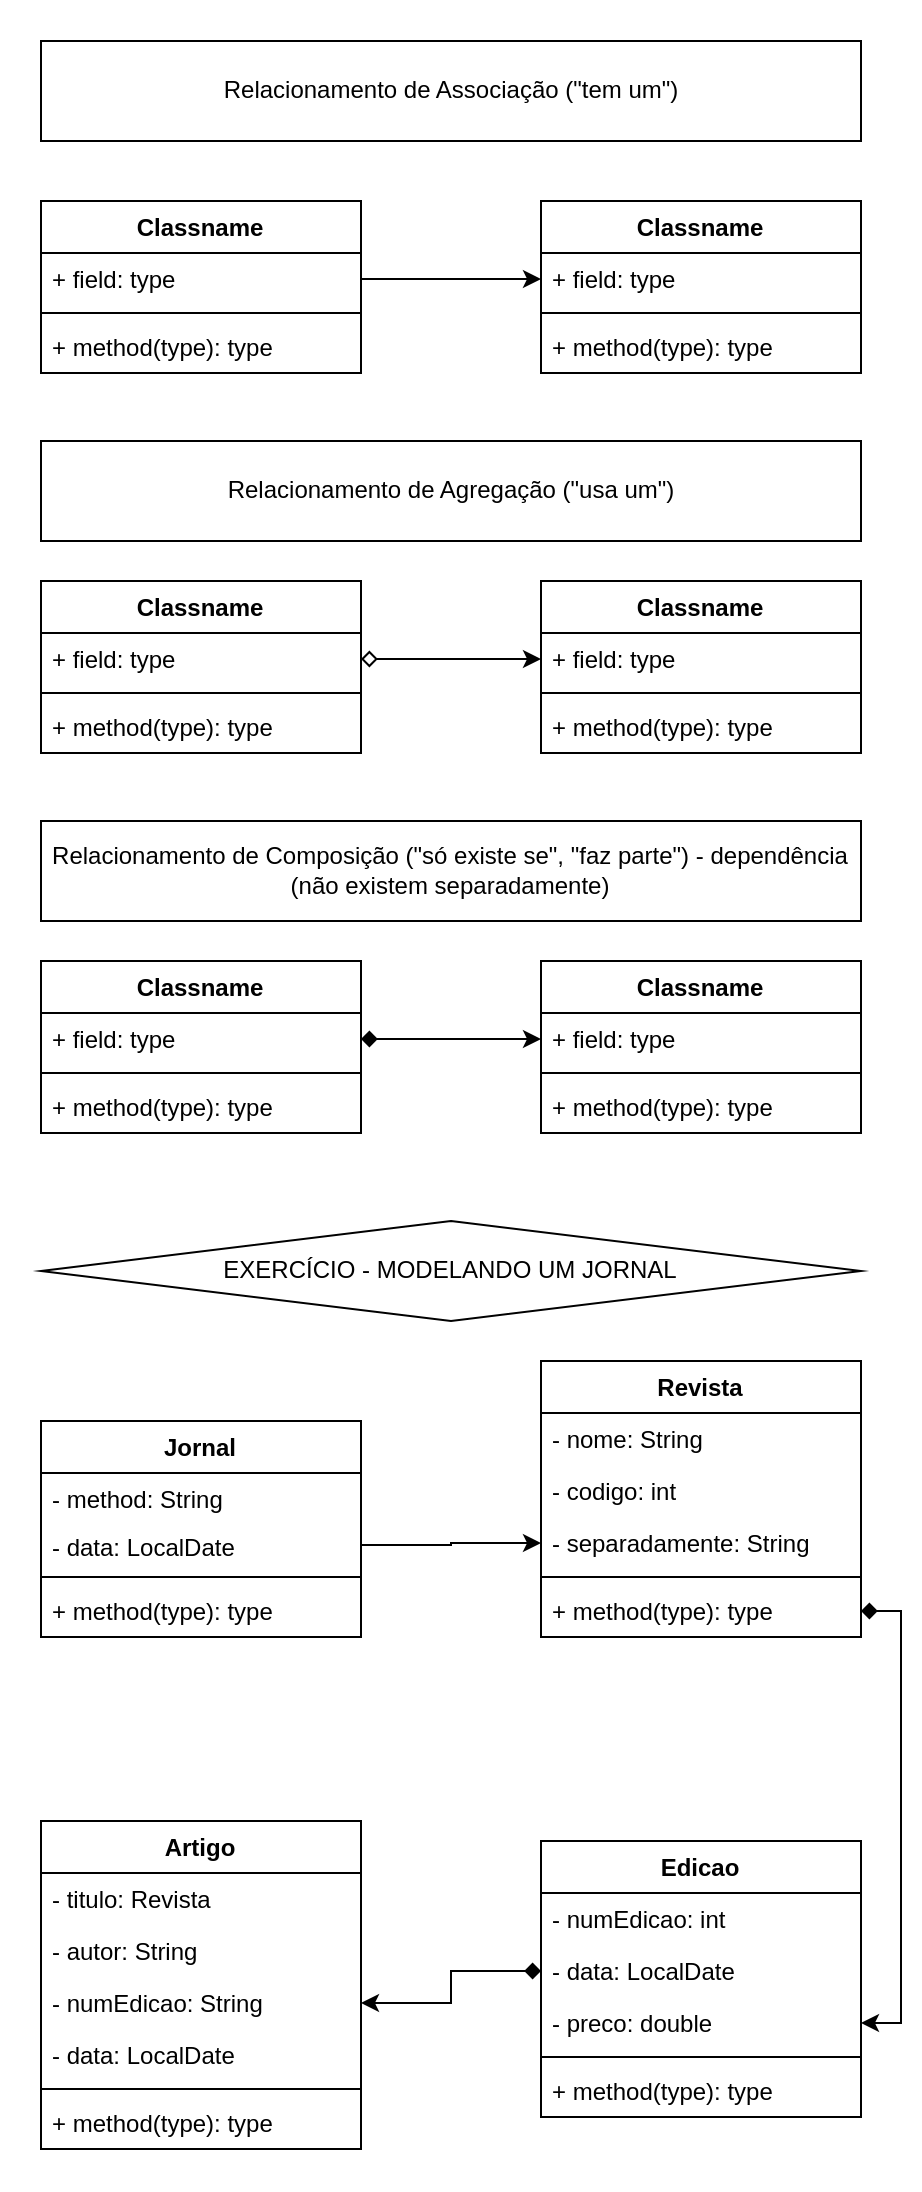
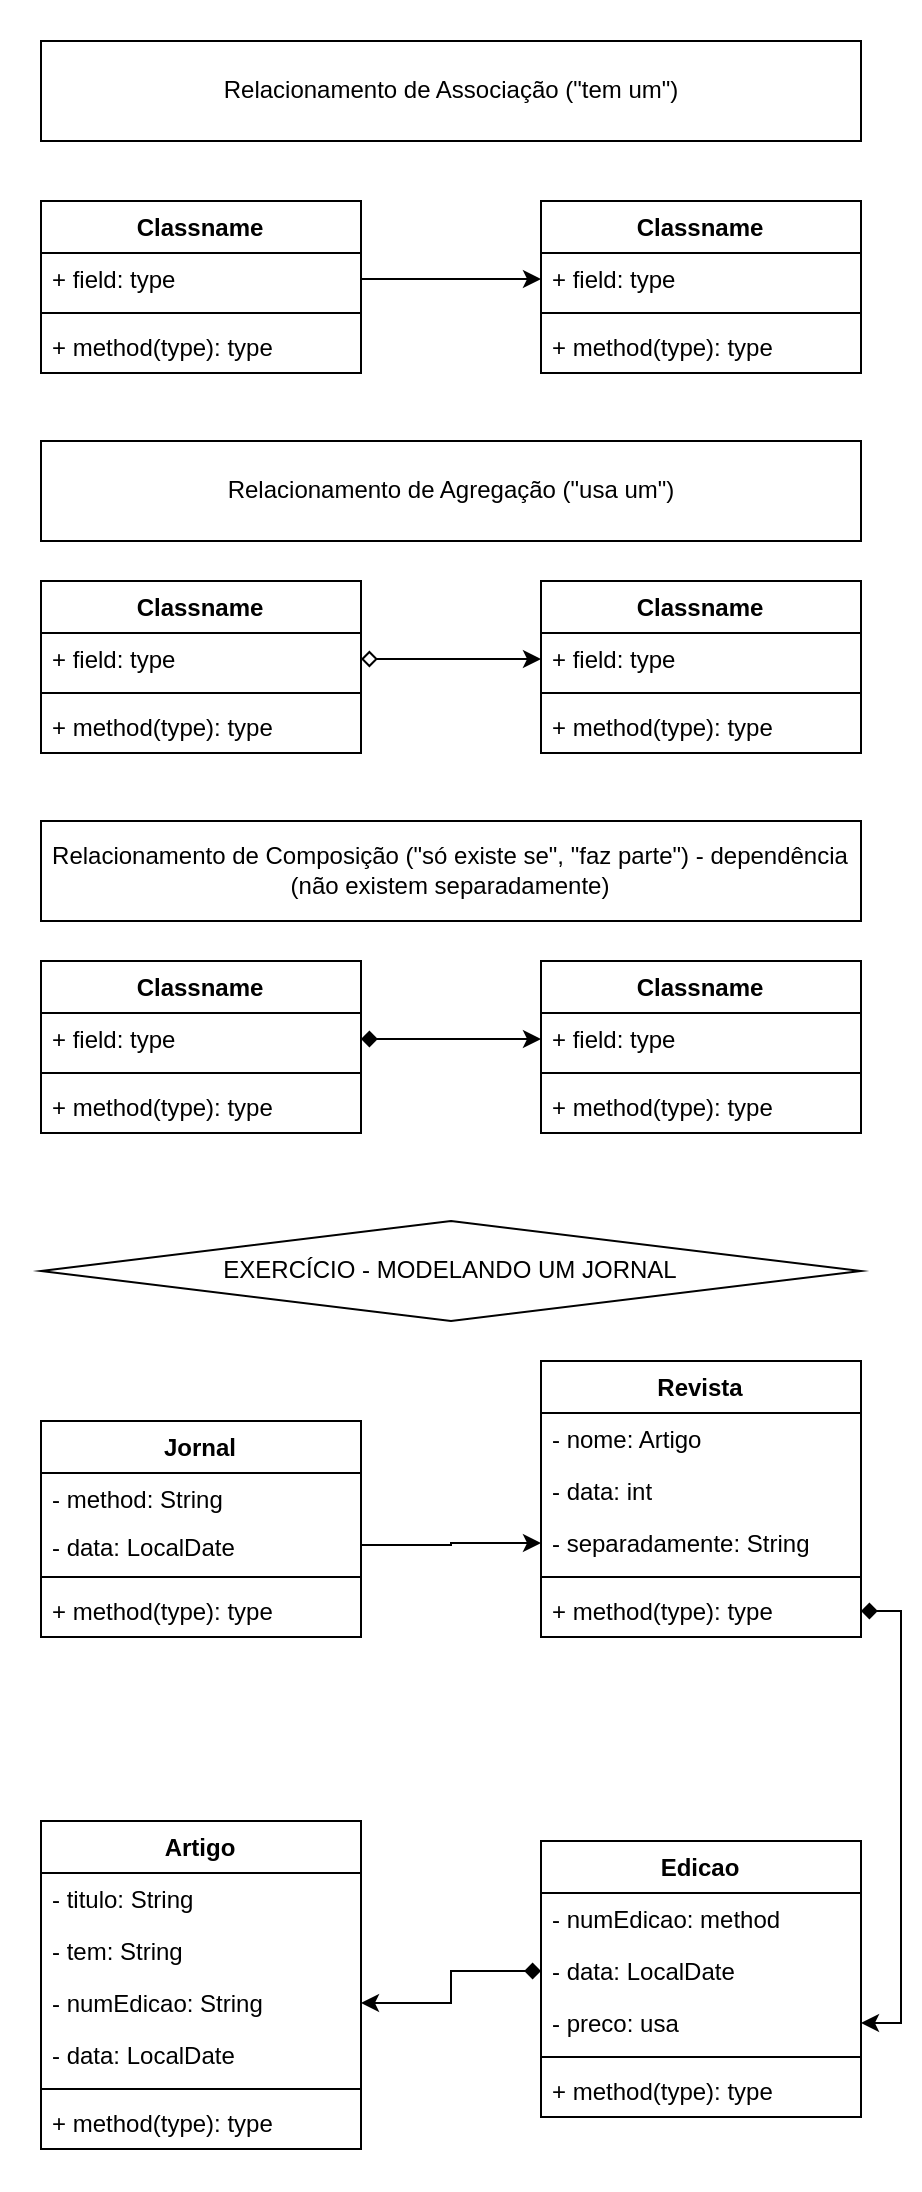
(634, 1440) -> (634, 1440)
(624, 1492) -> (613, 1492)
(148, 1900) -> (141, 1900)
(644, 1920) -> (667, 1920)
(140, 1952) -> (127, 1952)
(640, 2024) -> (623, 2024)
